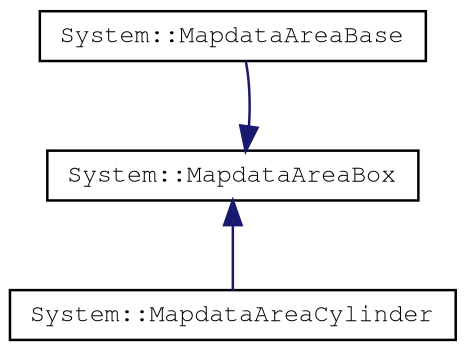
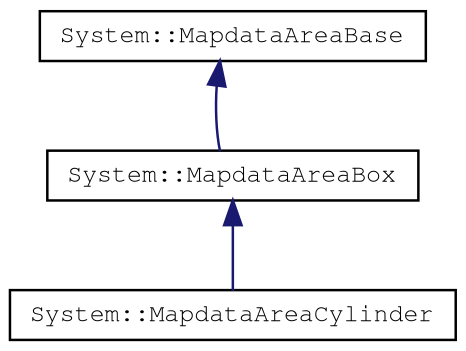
(249, 94) -> (216, 119)
